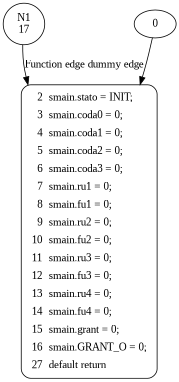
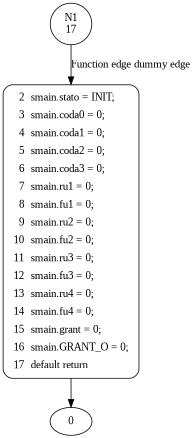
(148, 58) -> (71, 389)
(37, 365) -> (19, 365)
